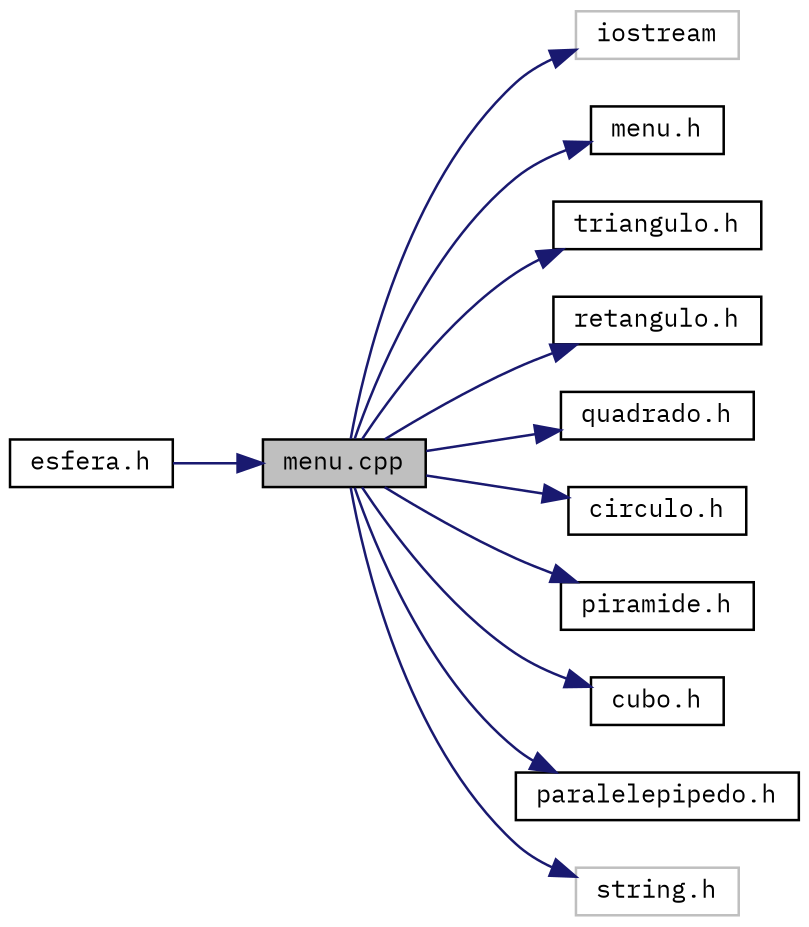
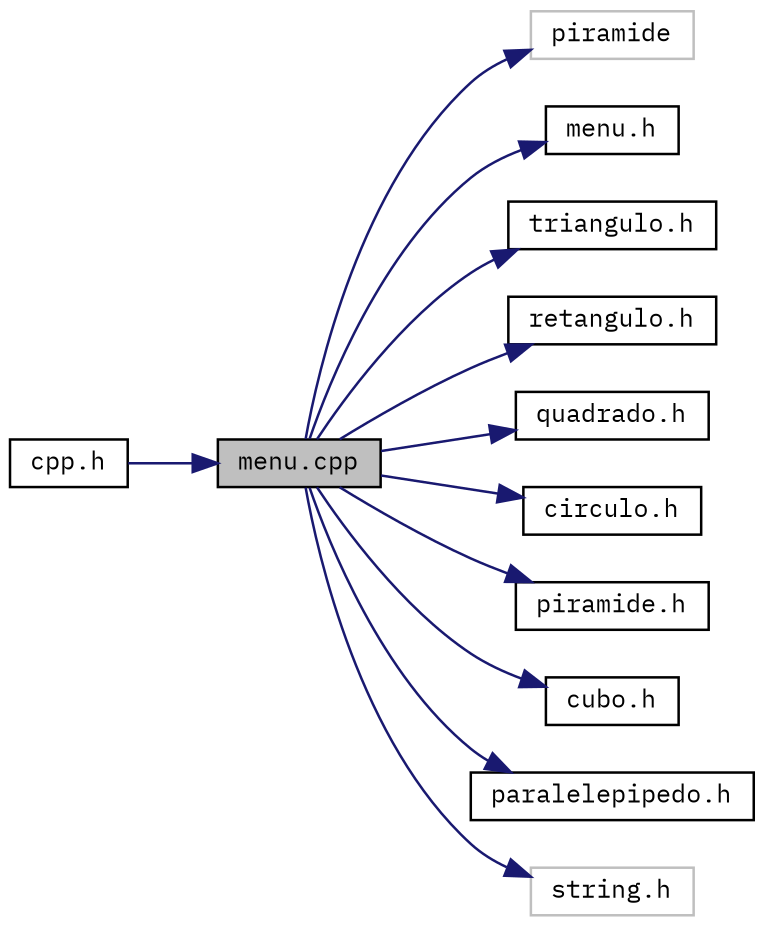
(657, 35) -> (612, 35)
(91, 463) -> (69, 463)
